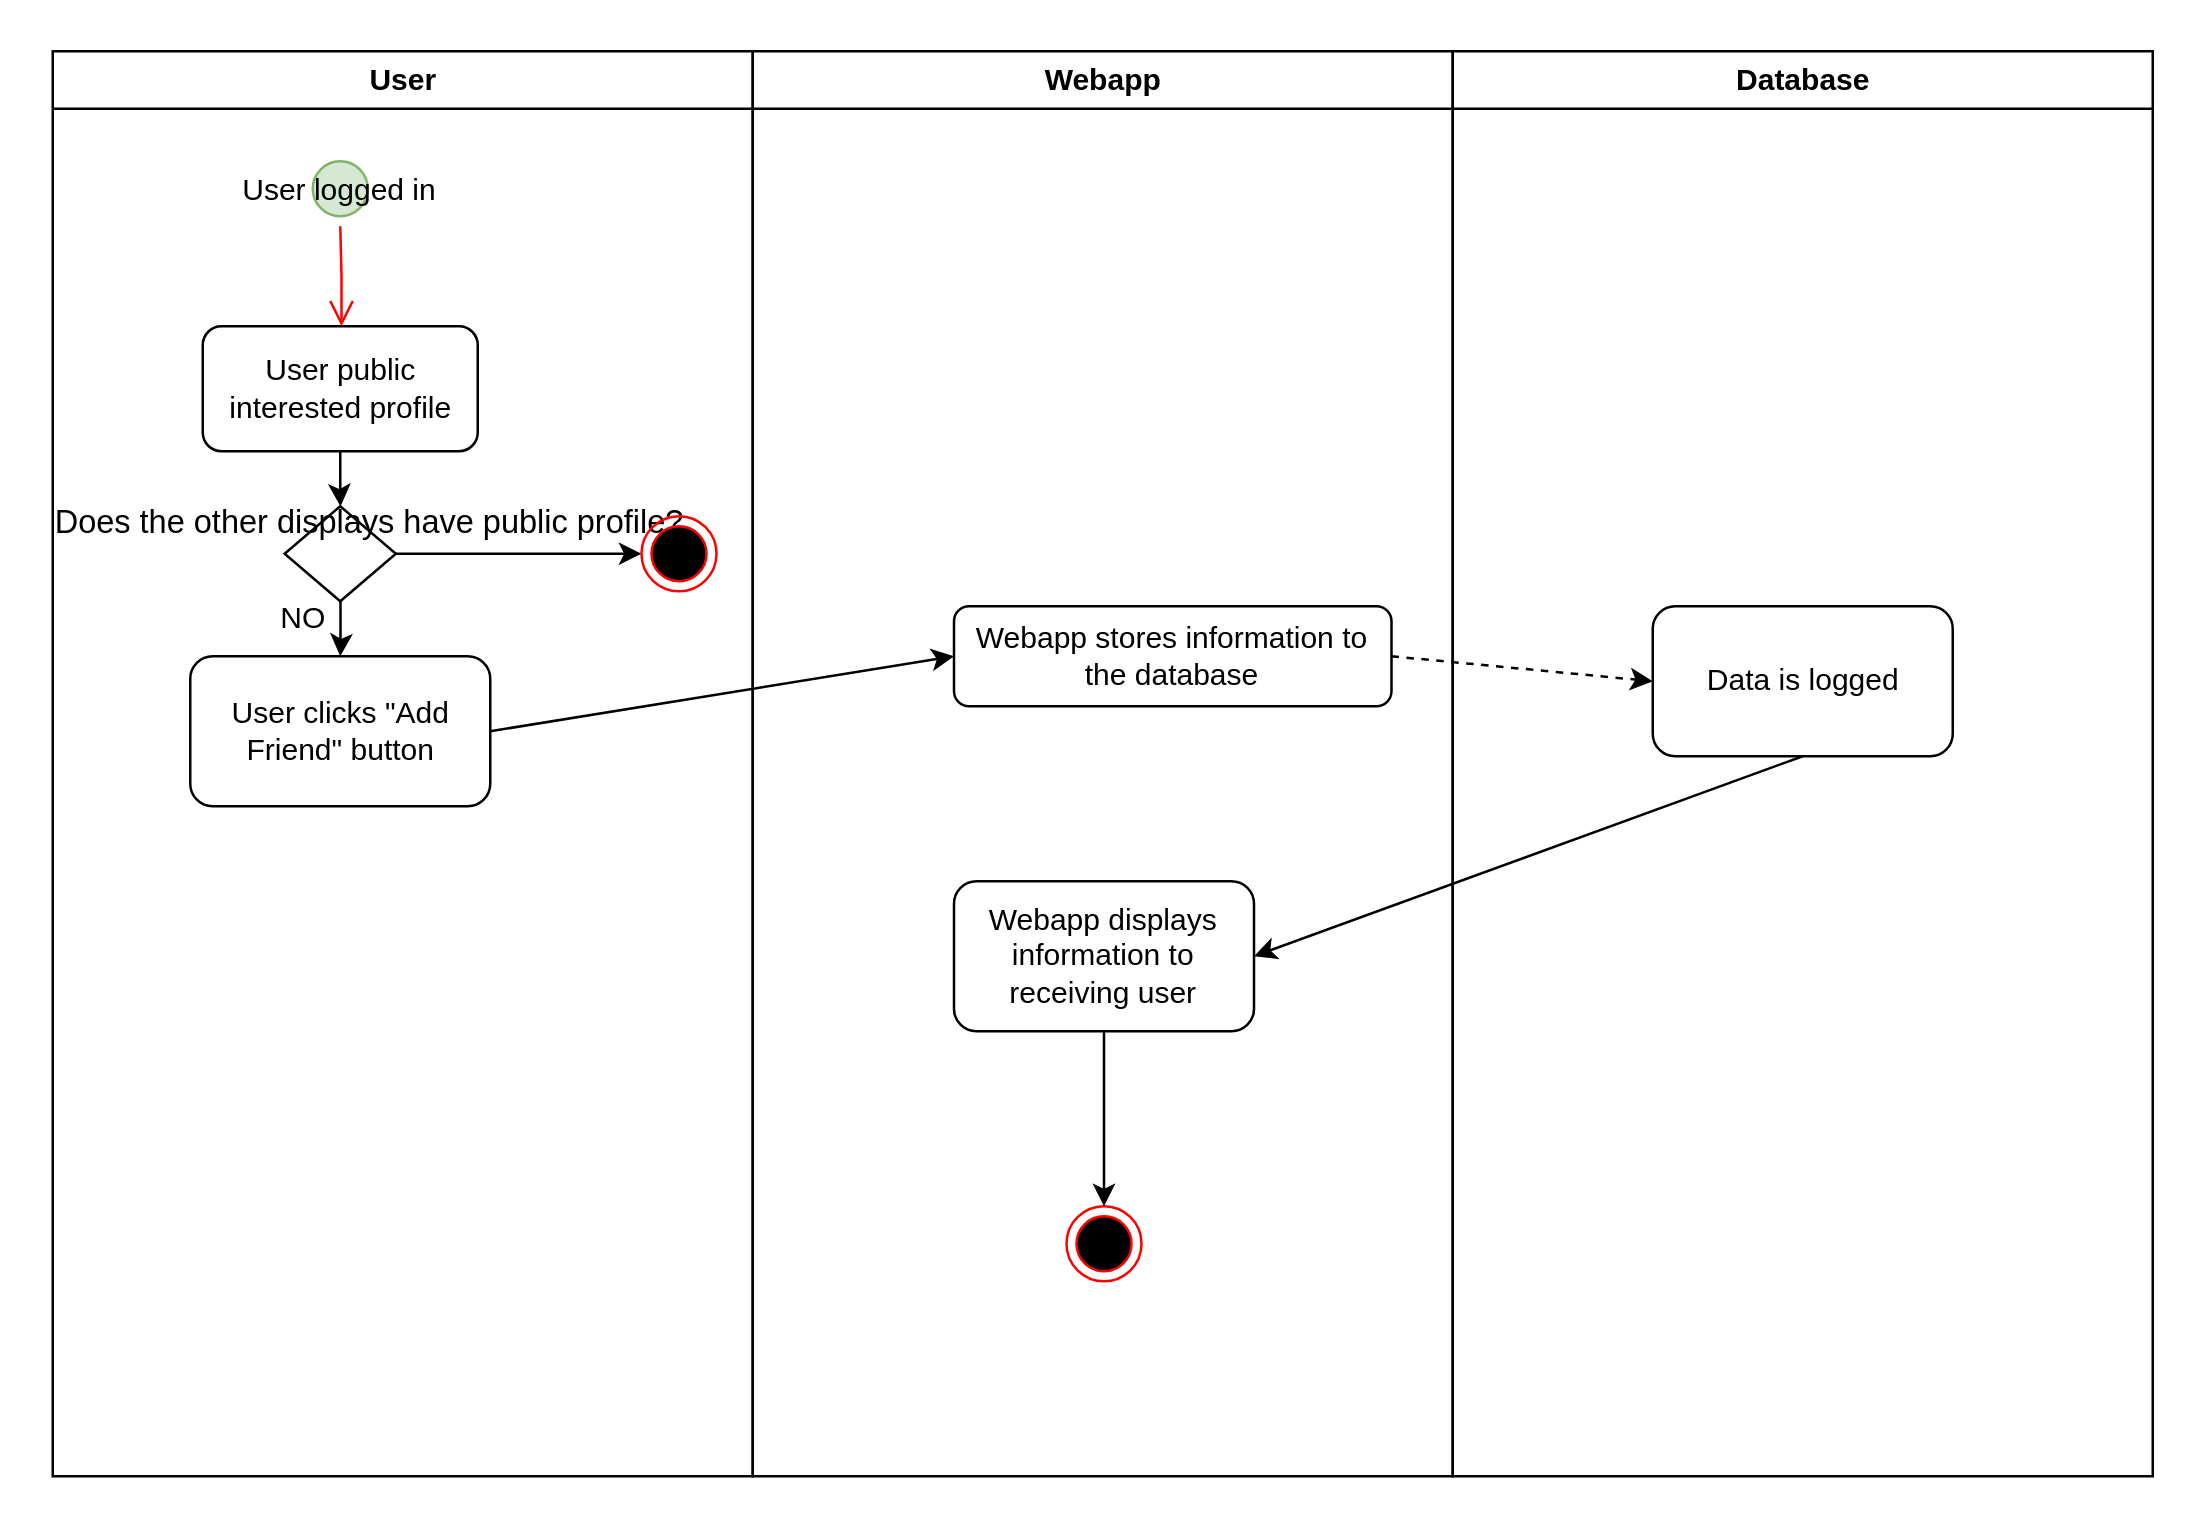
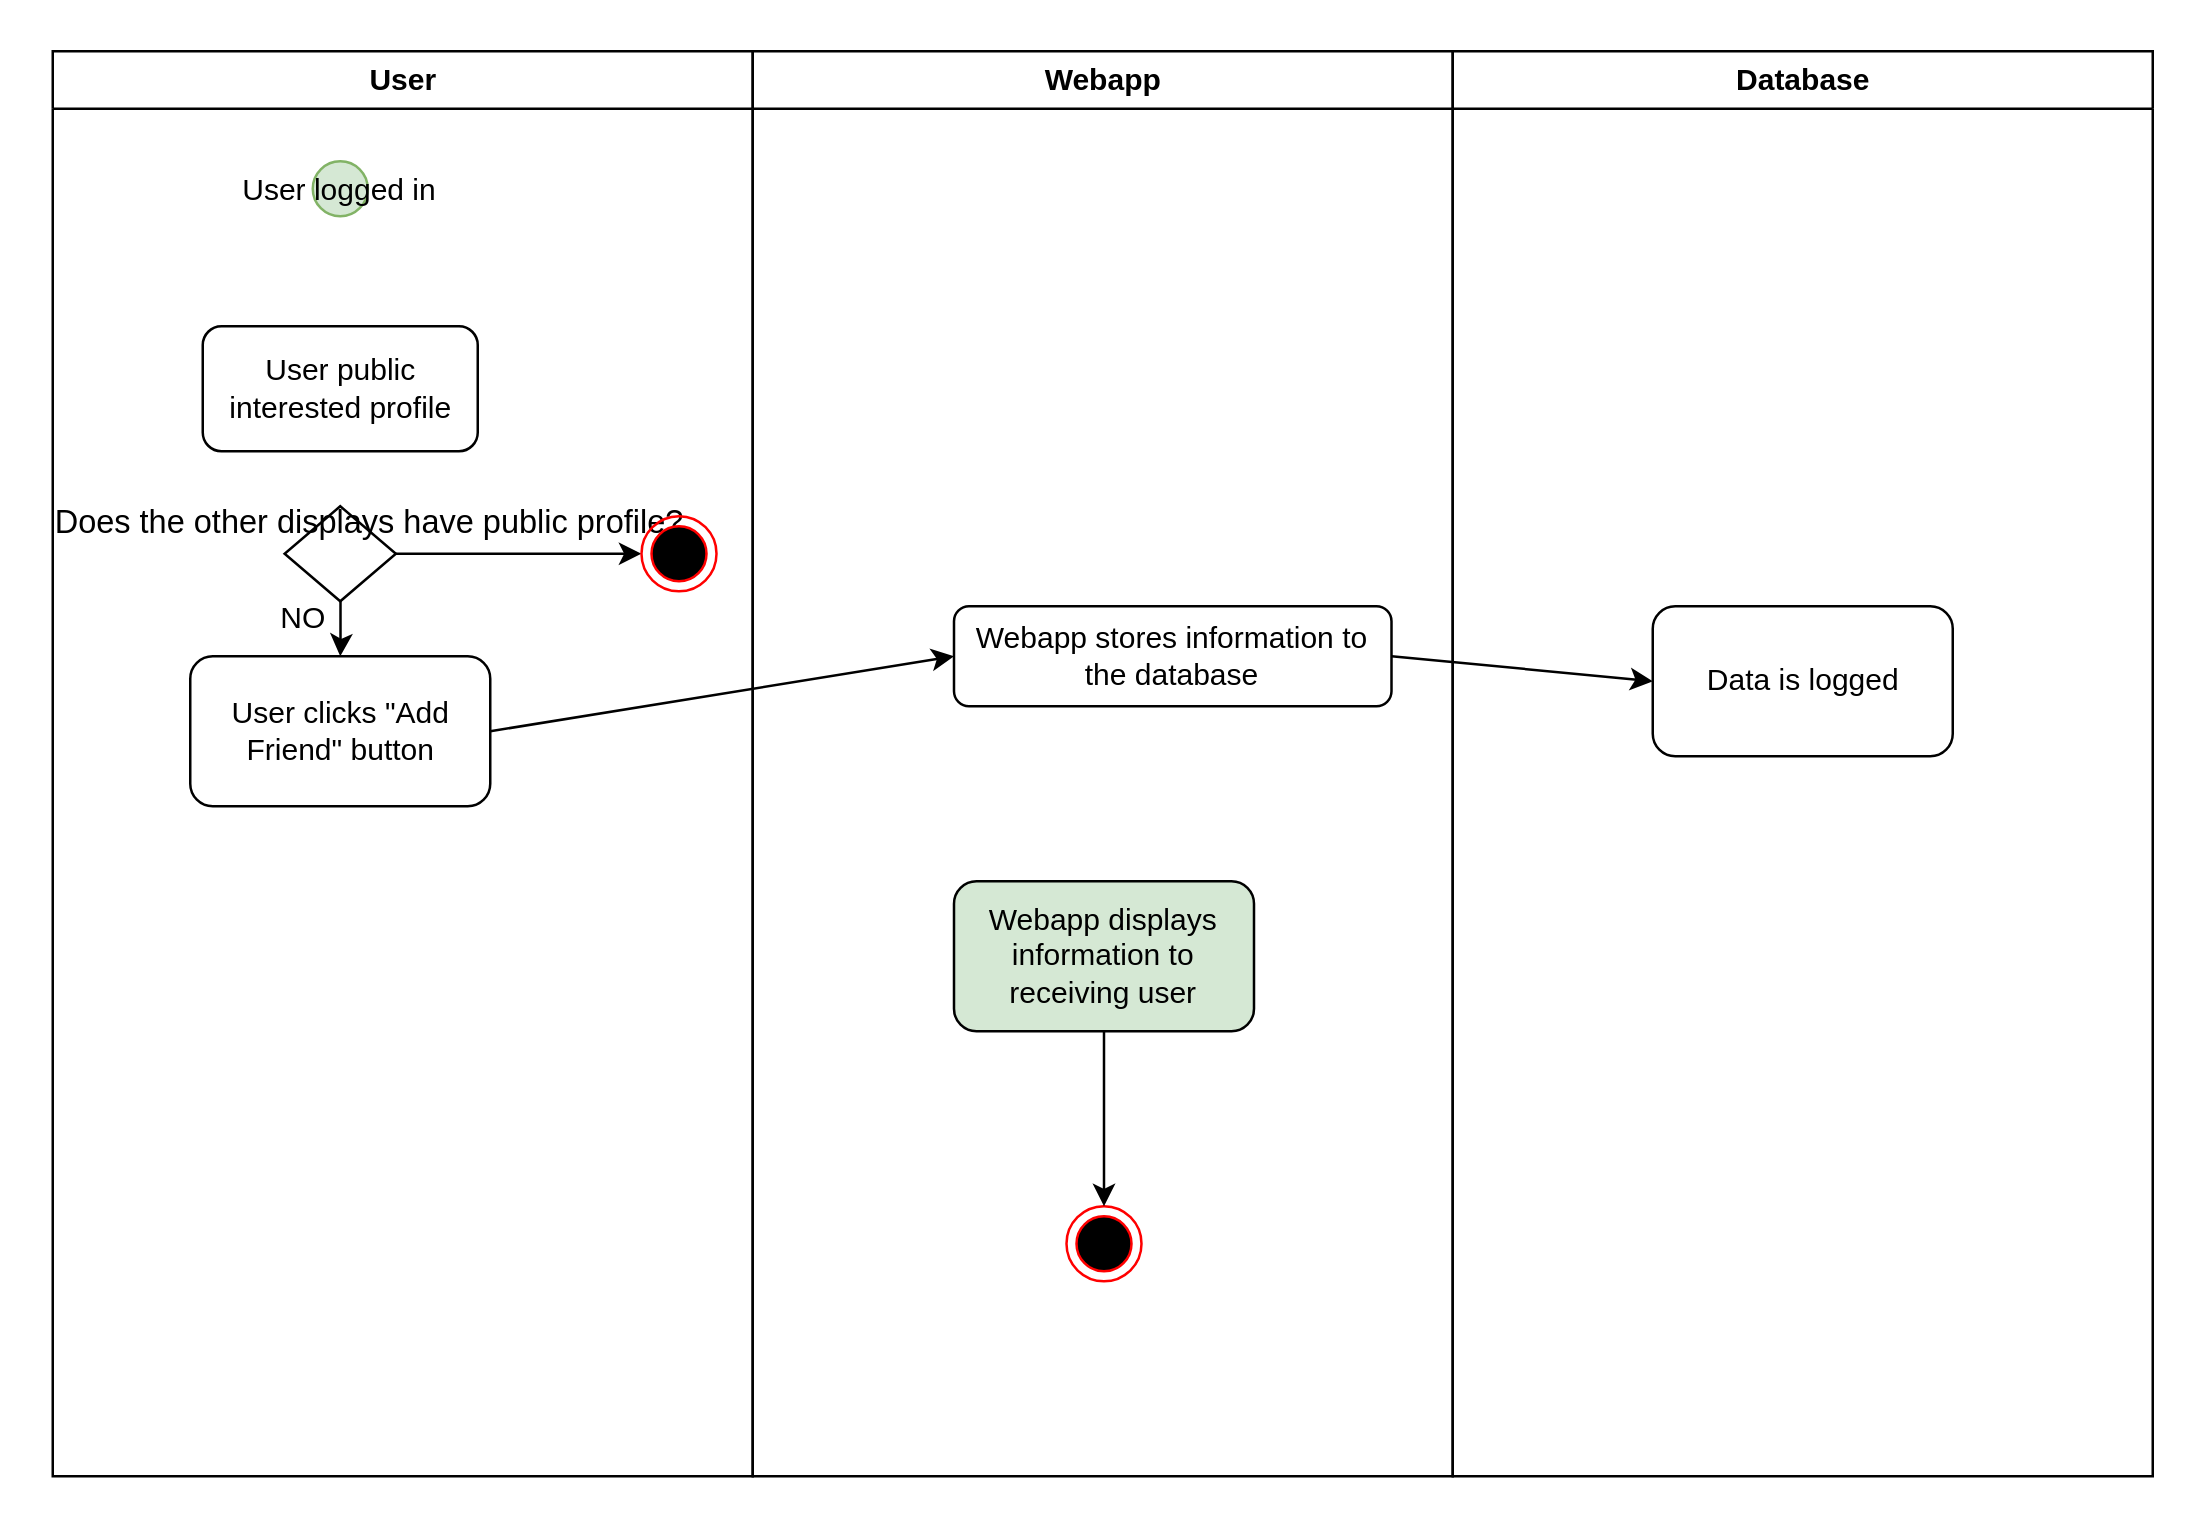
(341, 273) -> none
(340, 481) -> none
(1542, 671) -> (1542, 671)
(1629, 820) -> none
(1104, 956) -> (1104, 956)
